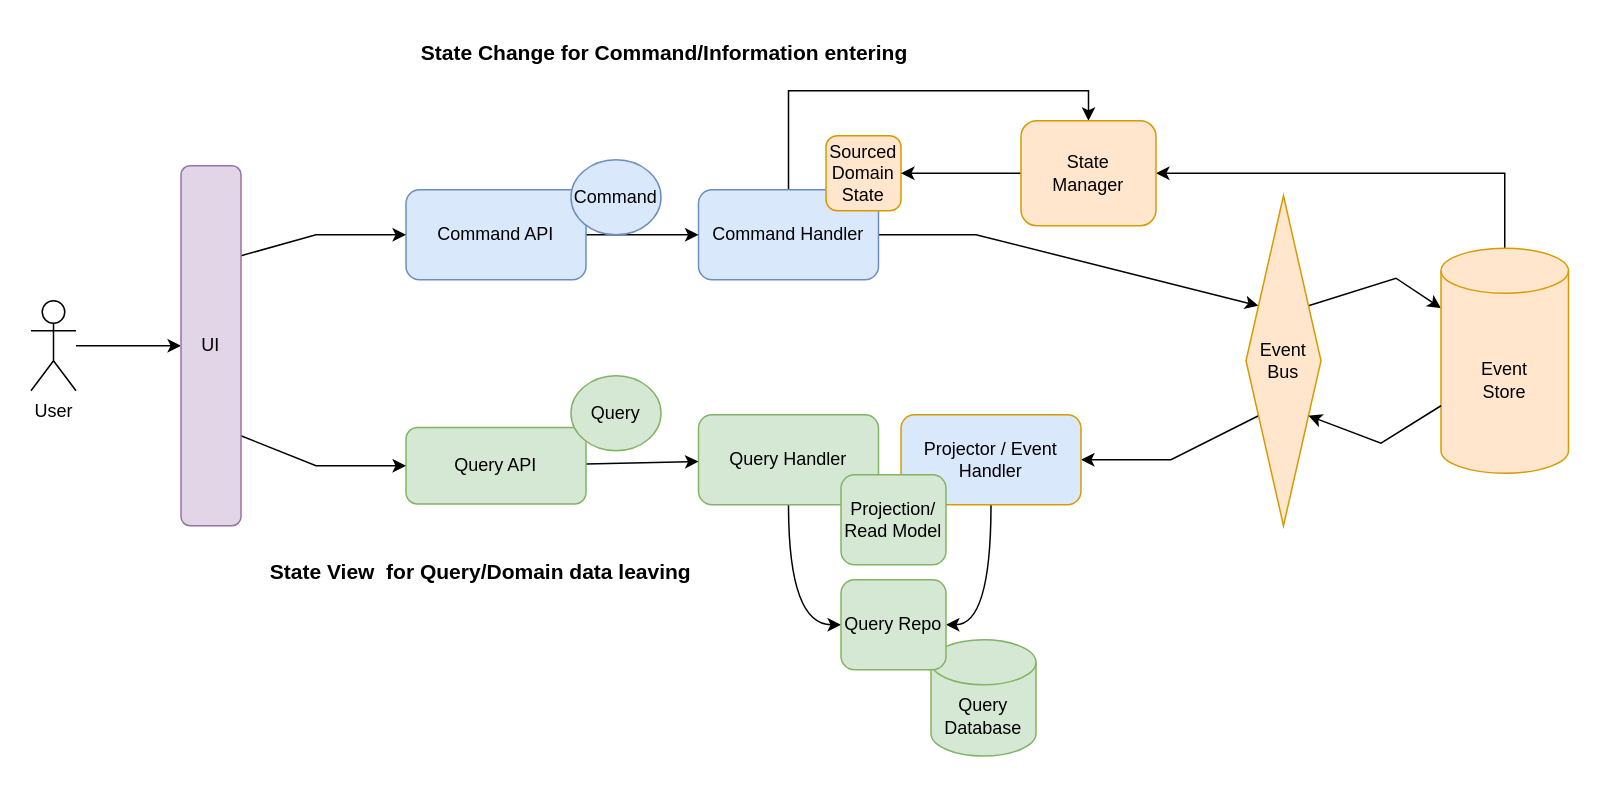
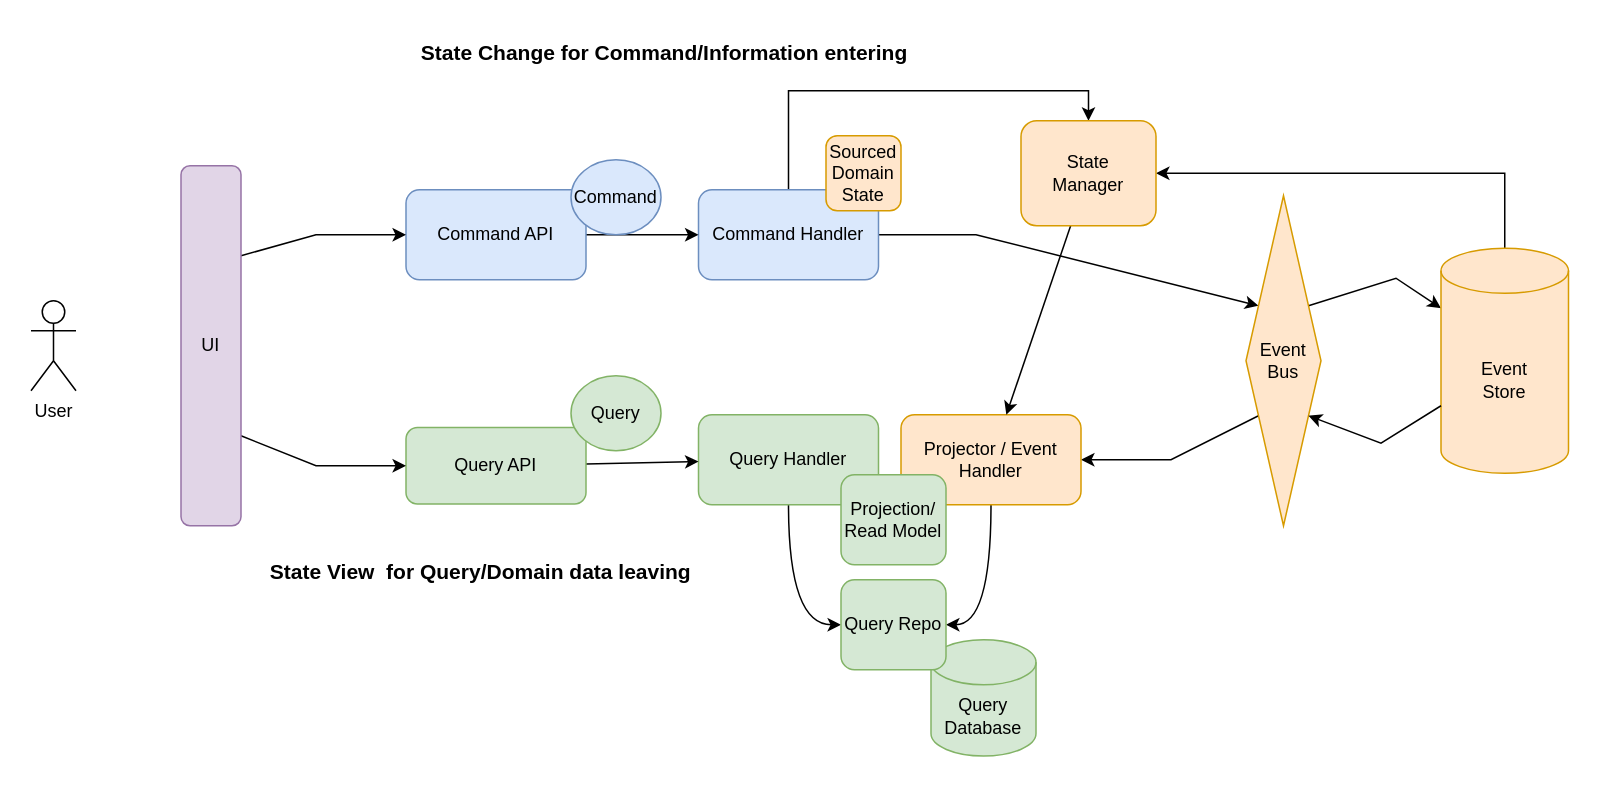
(966, 173) -> (1040, 316)
(123, 346) -> none
(991, 460) -> (991, 460)
